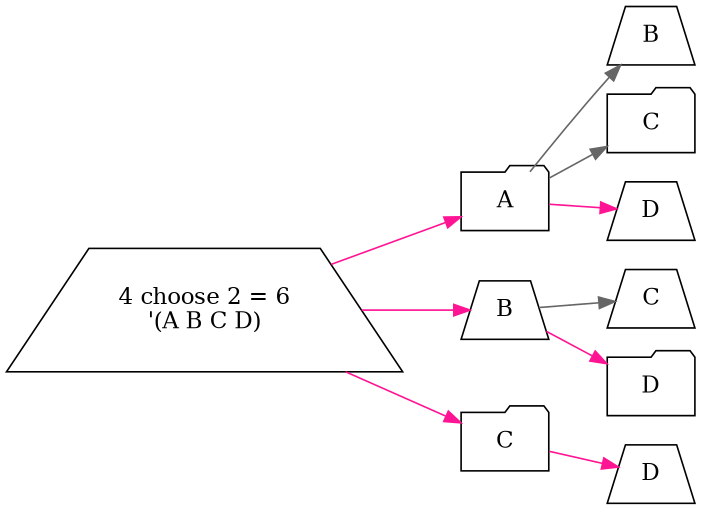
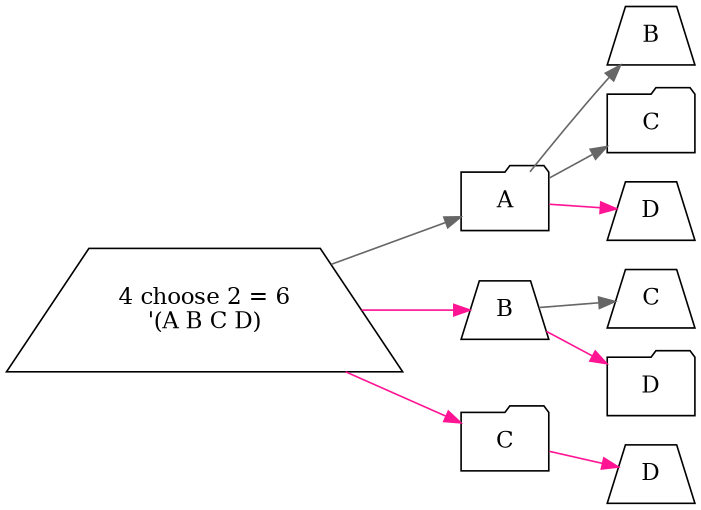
(388, 243) -> (388, 243)
